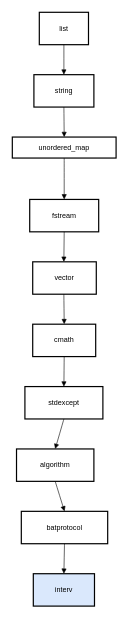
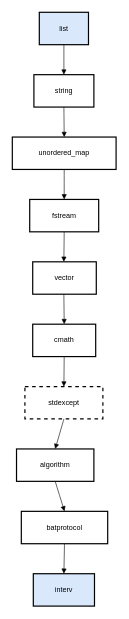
(64, 29) -> (64, 29)
(64, 148) -> (64, 153)
(64, 403) -> (64, 403)
